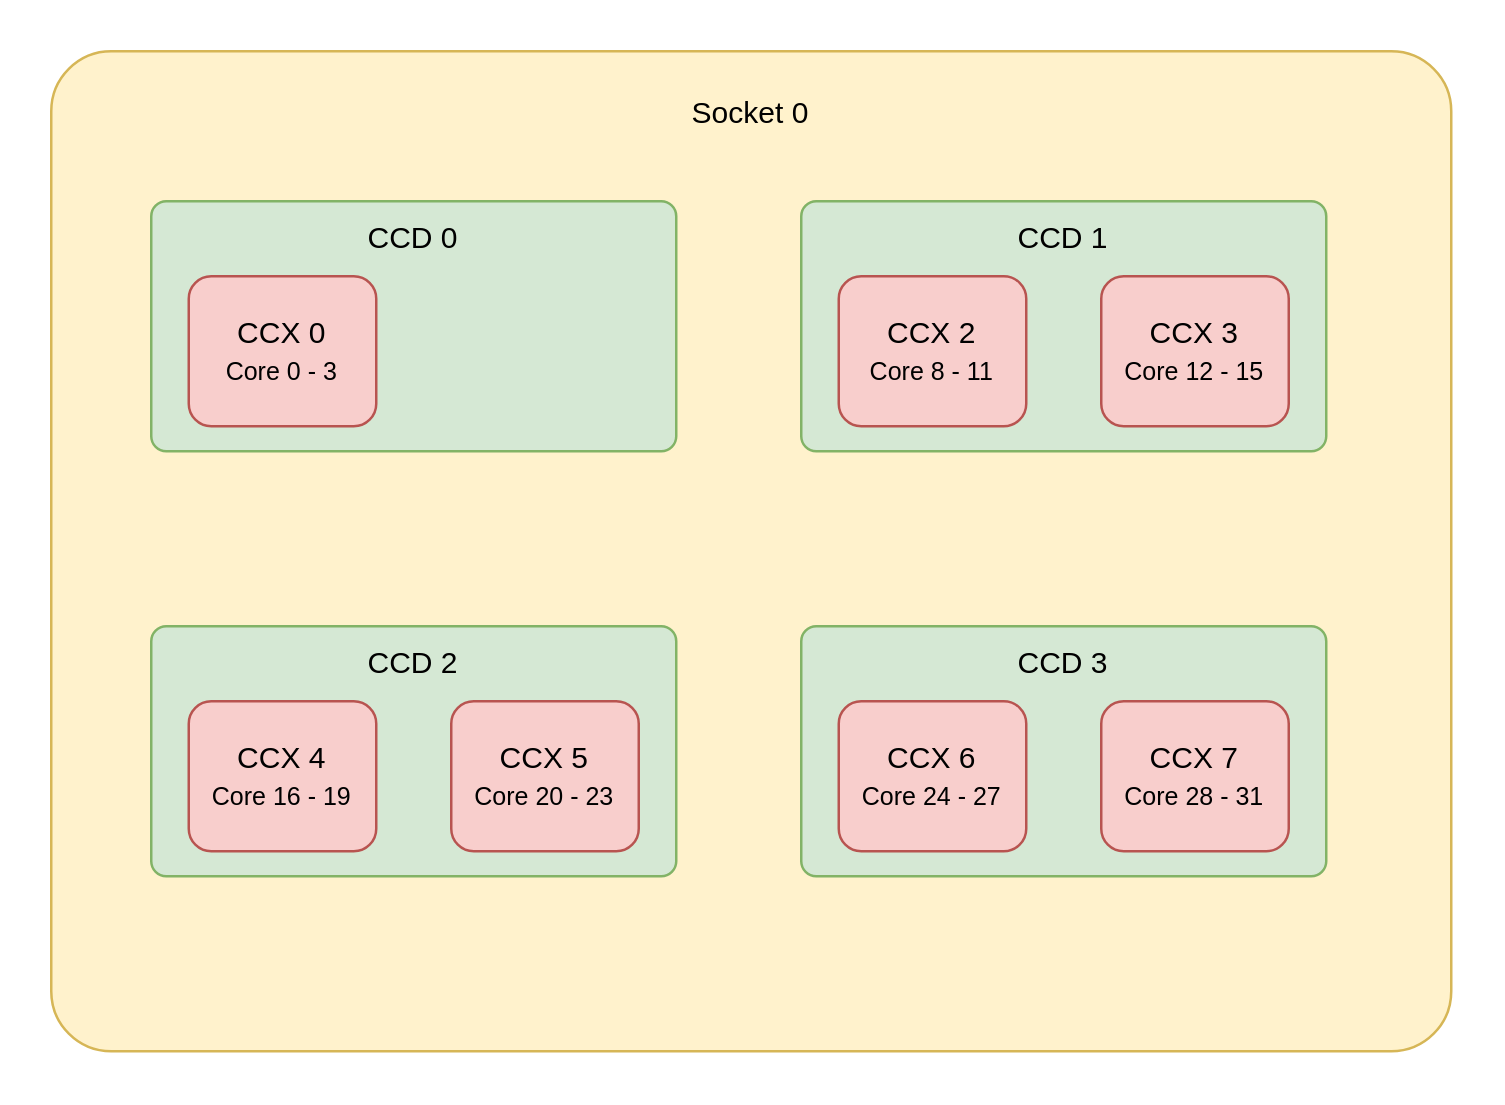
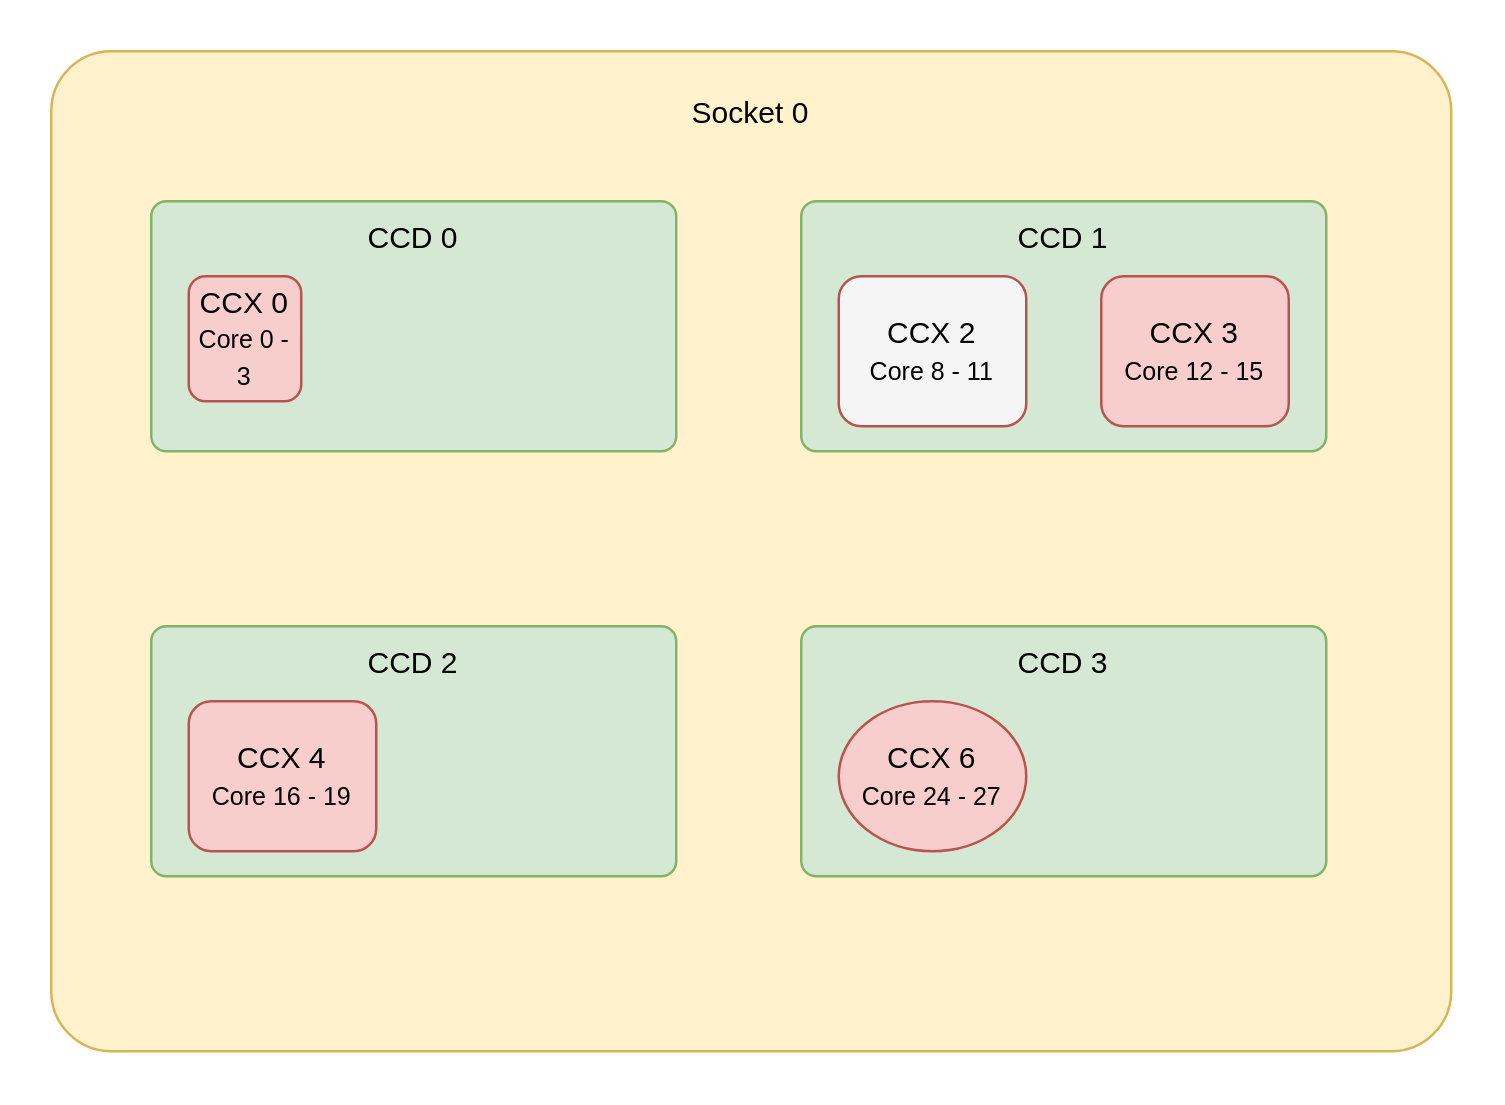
(283, 351) -> (245, 339)
(933, 351) -> (933, 351)
(545, 776) -> none
(933, 776) -> (933, 776)
(1195, 776) -> none
